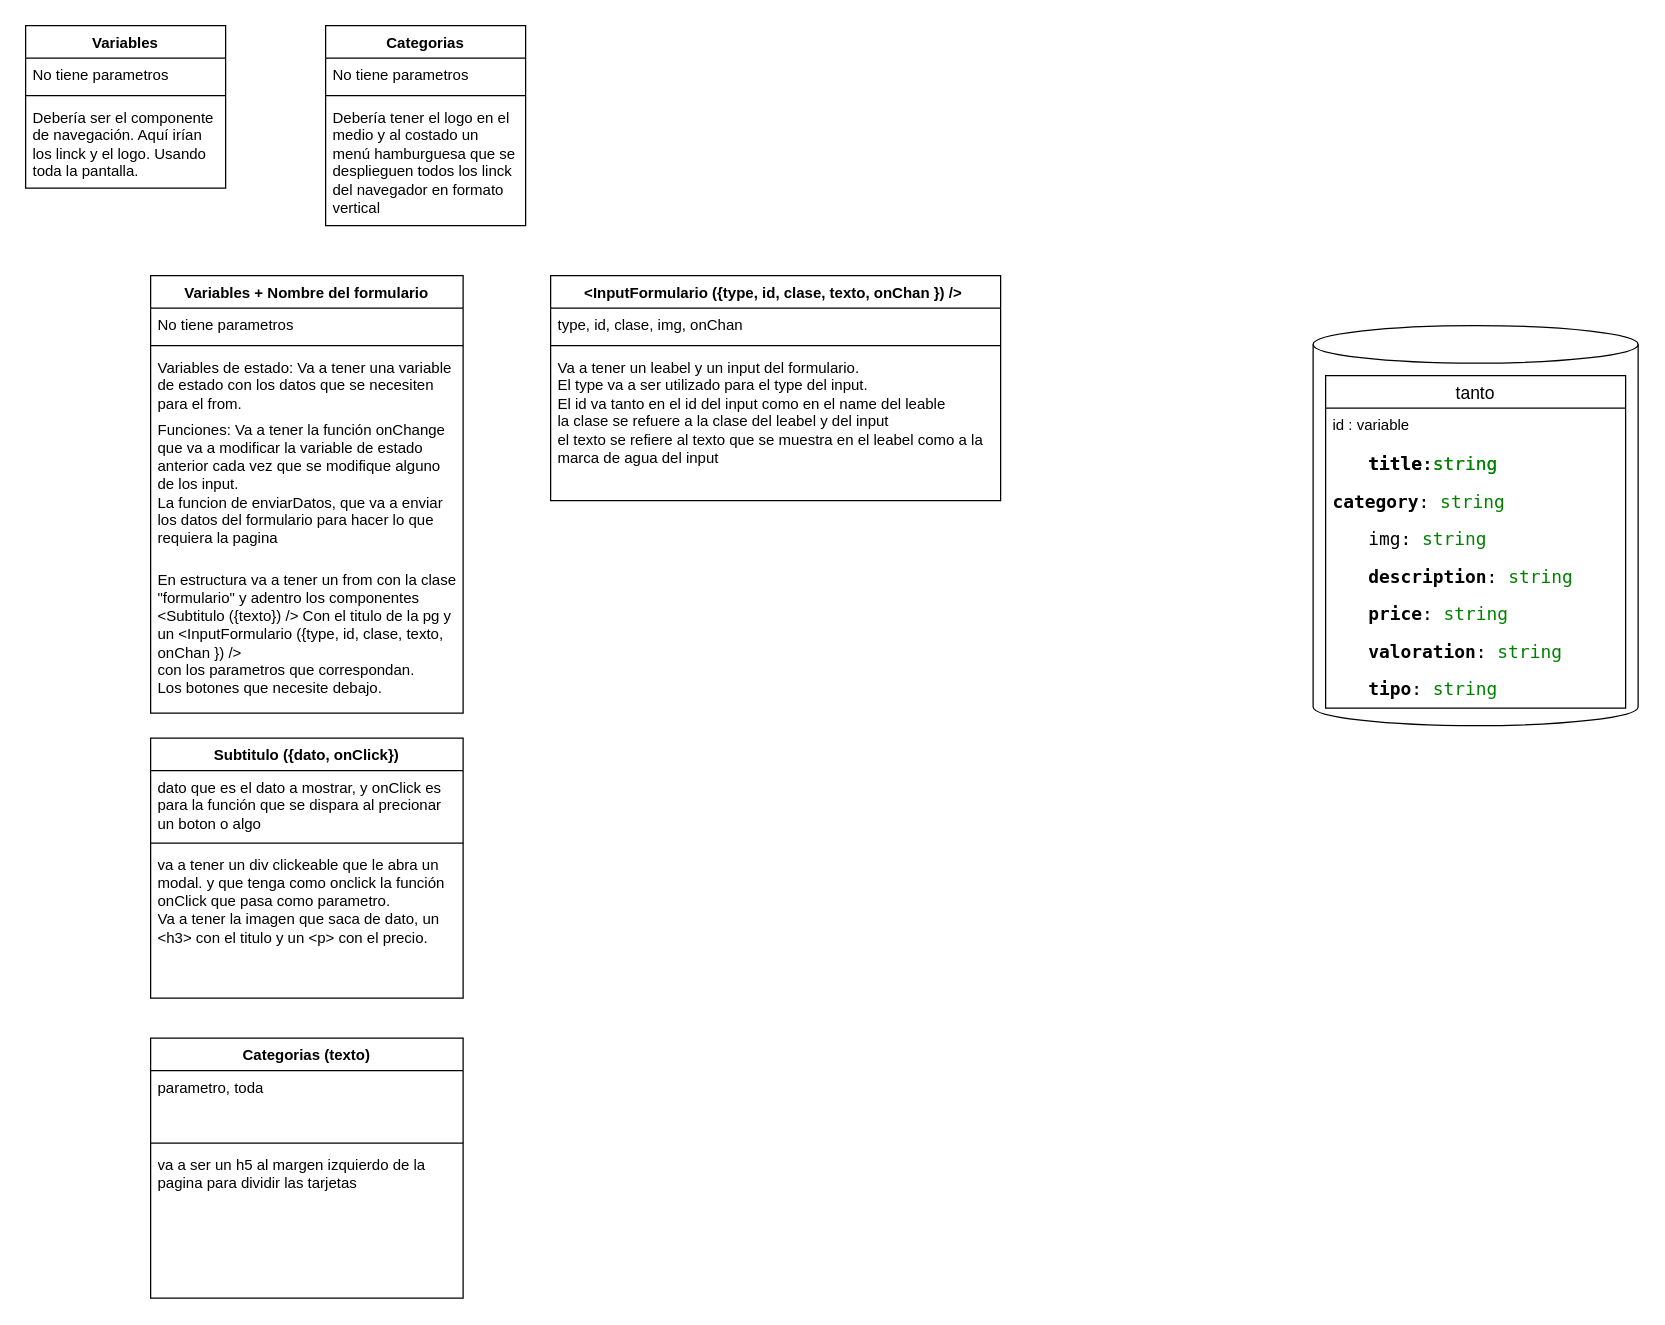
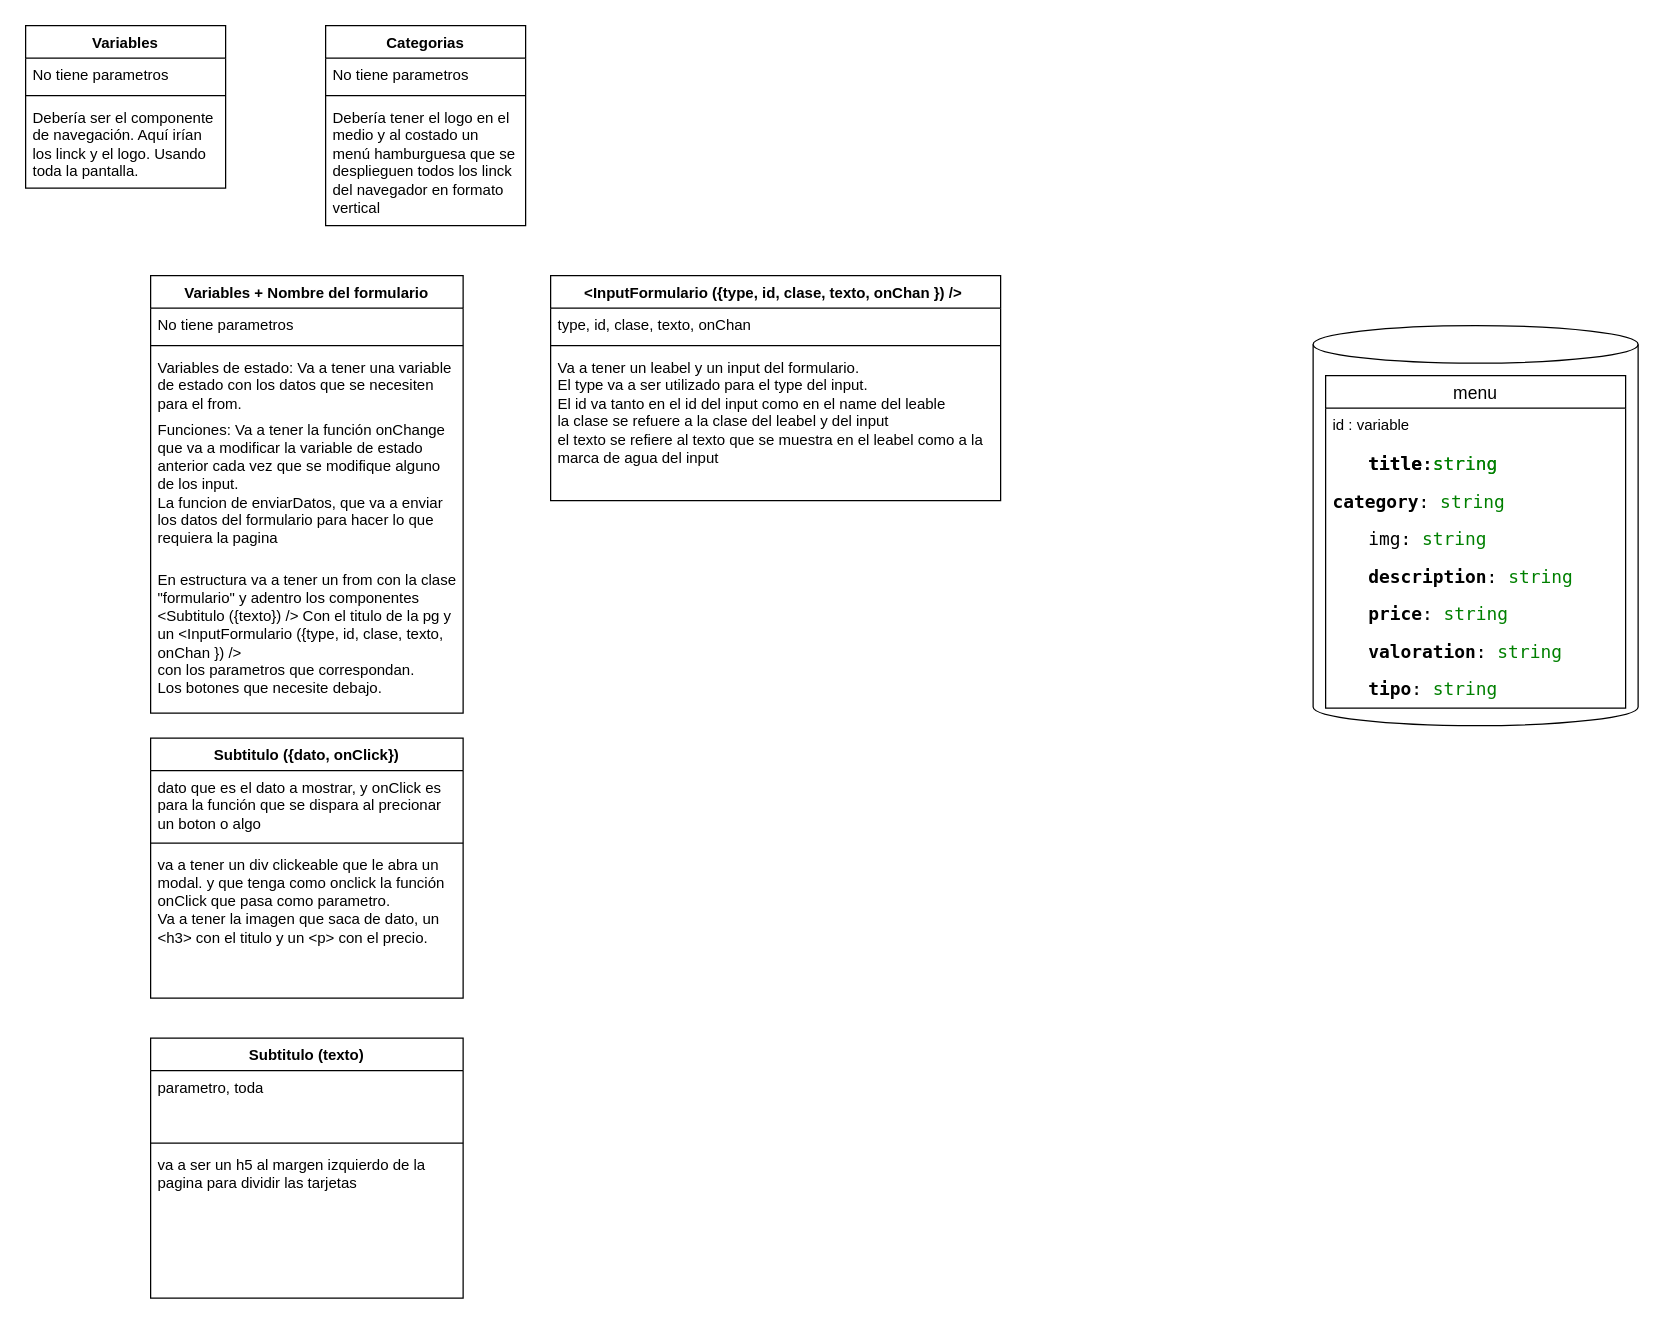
(654, 326) -> (665, 326)
(1475, 393) -> (1475, 393)
(307, 1056) -> (307, 1056)
